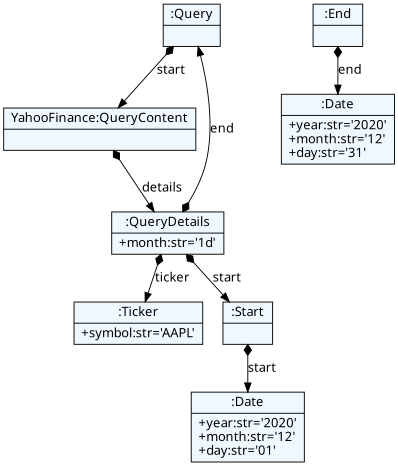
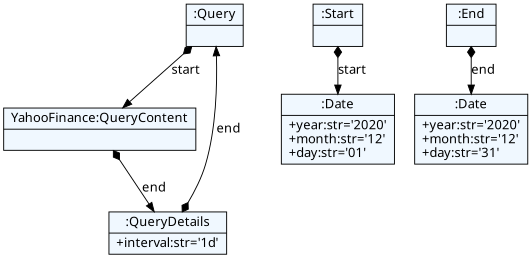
(162, 188) -> (154, 188)
(168, 243) -> (168, 243)
(208, 279) -> none
(138, 323) -> none
